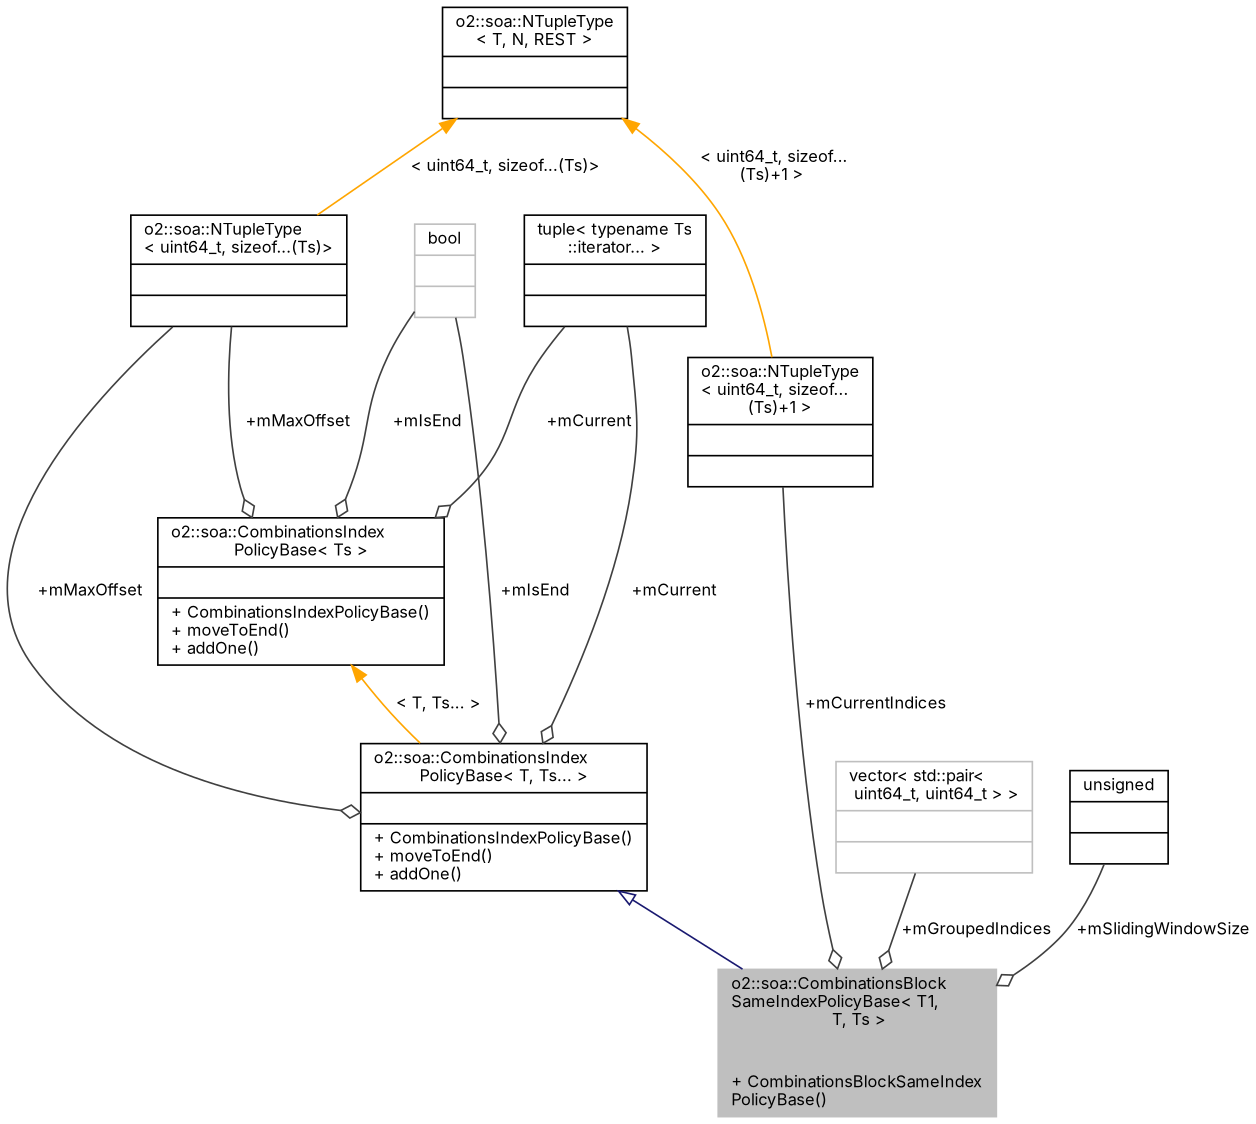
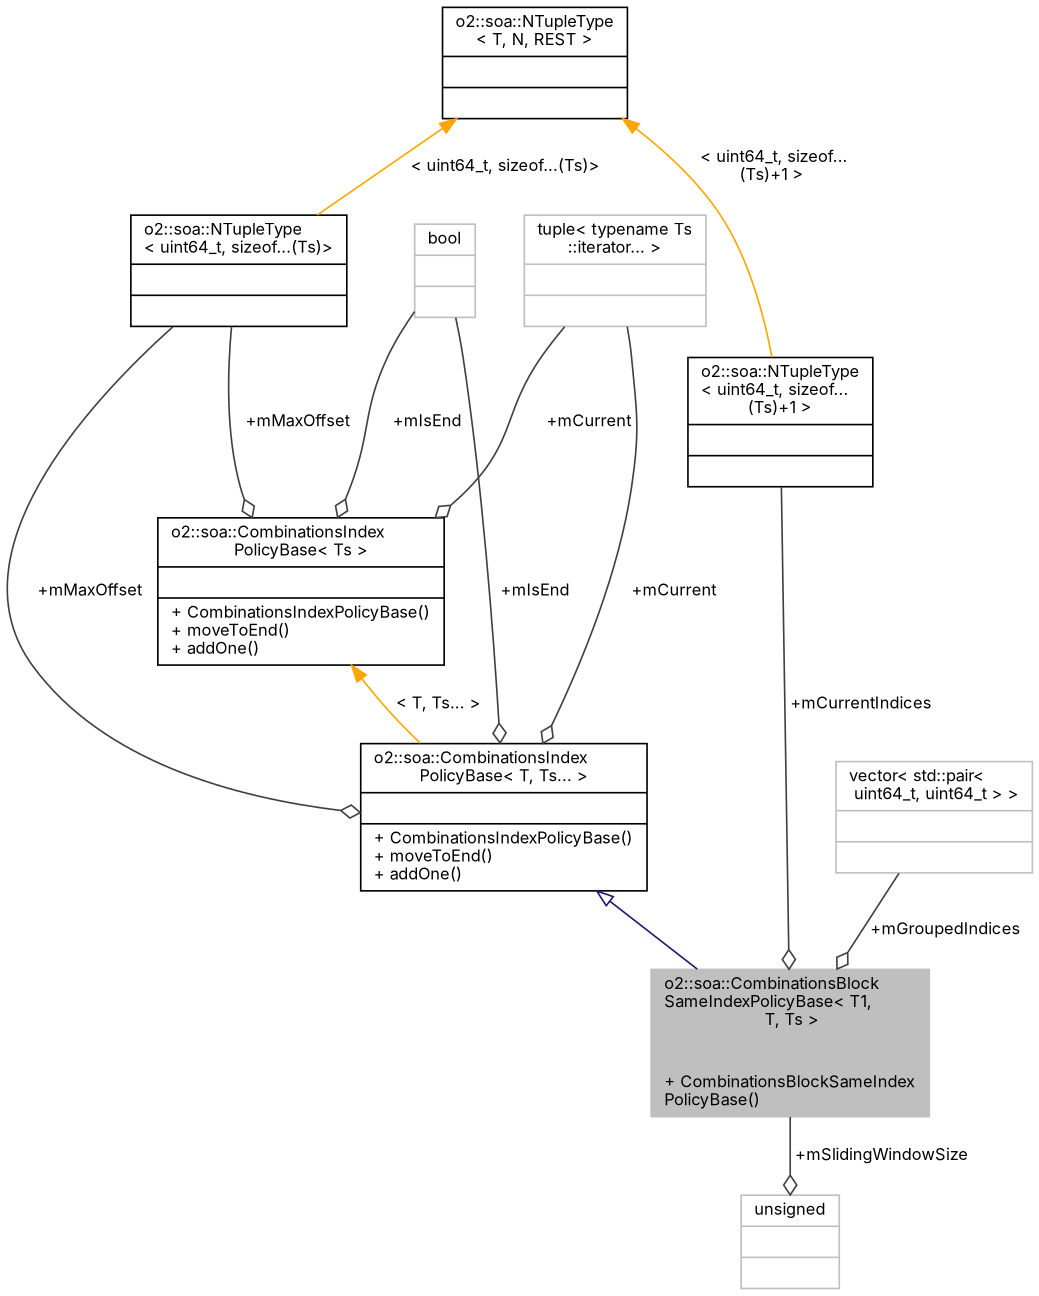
(615, 271) -> (615, 271)
(1119, 817) -> (790, 1242)
(1069, 928) -> (790, 1146)
